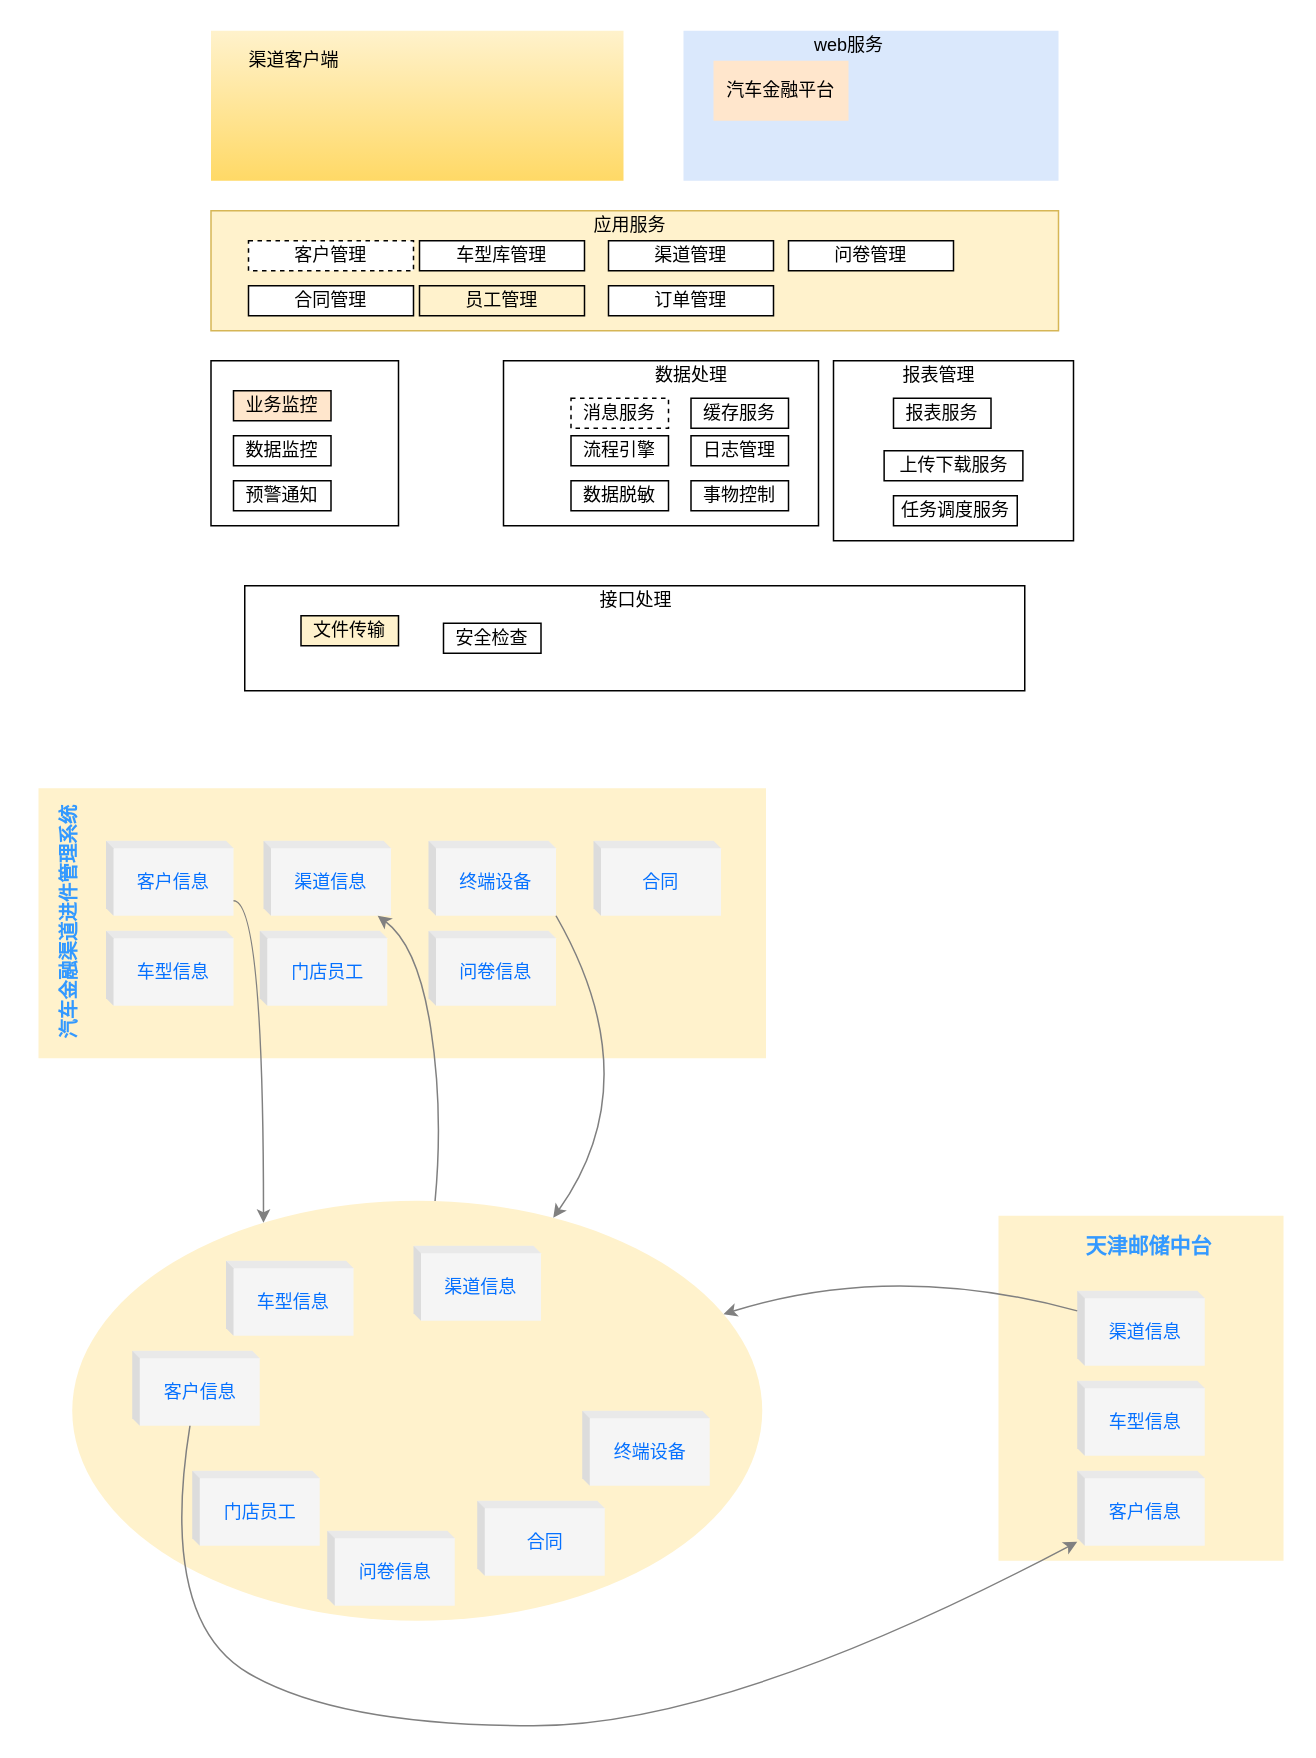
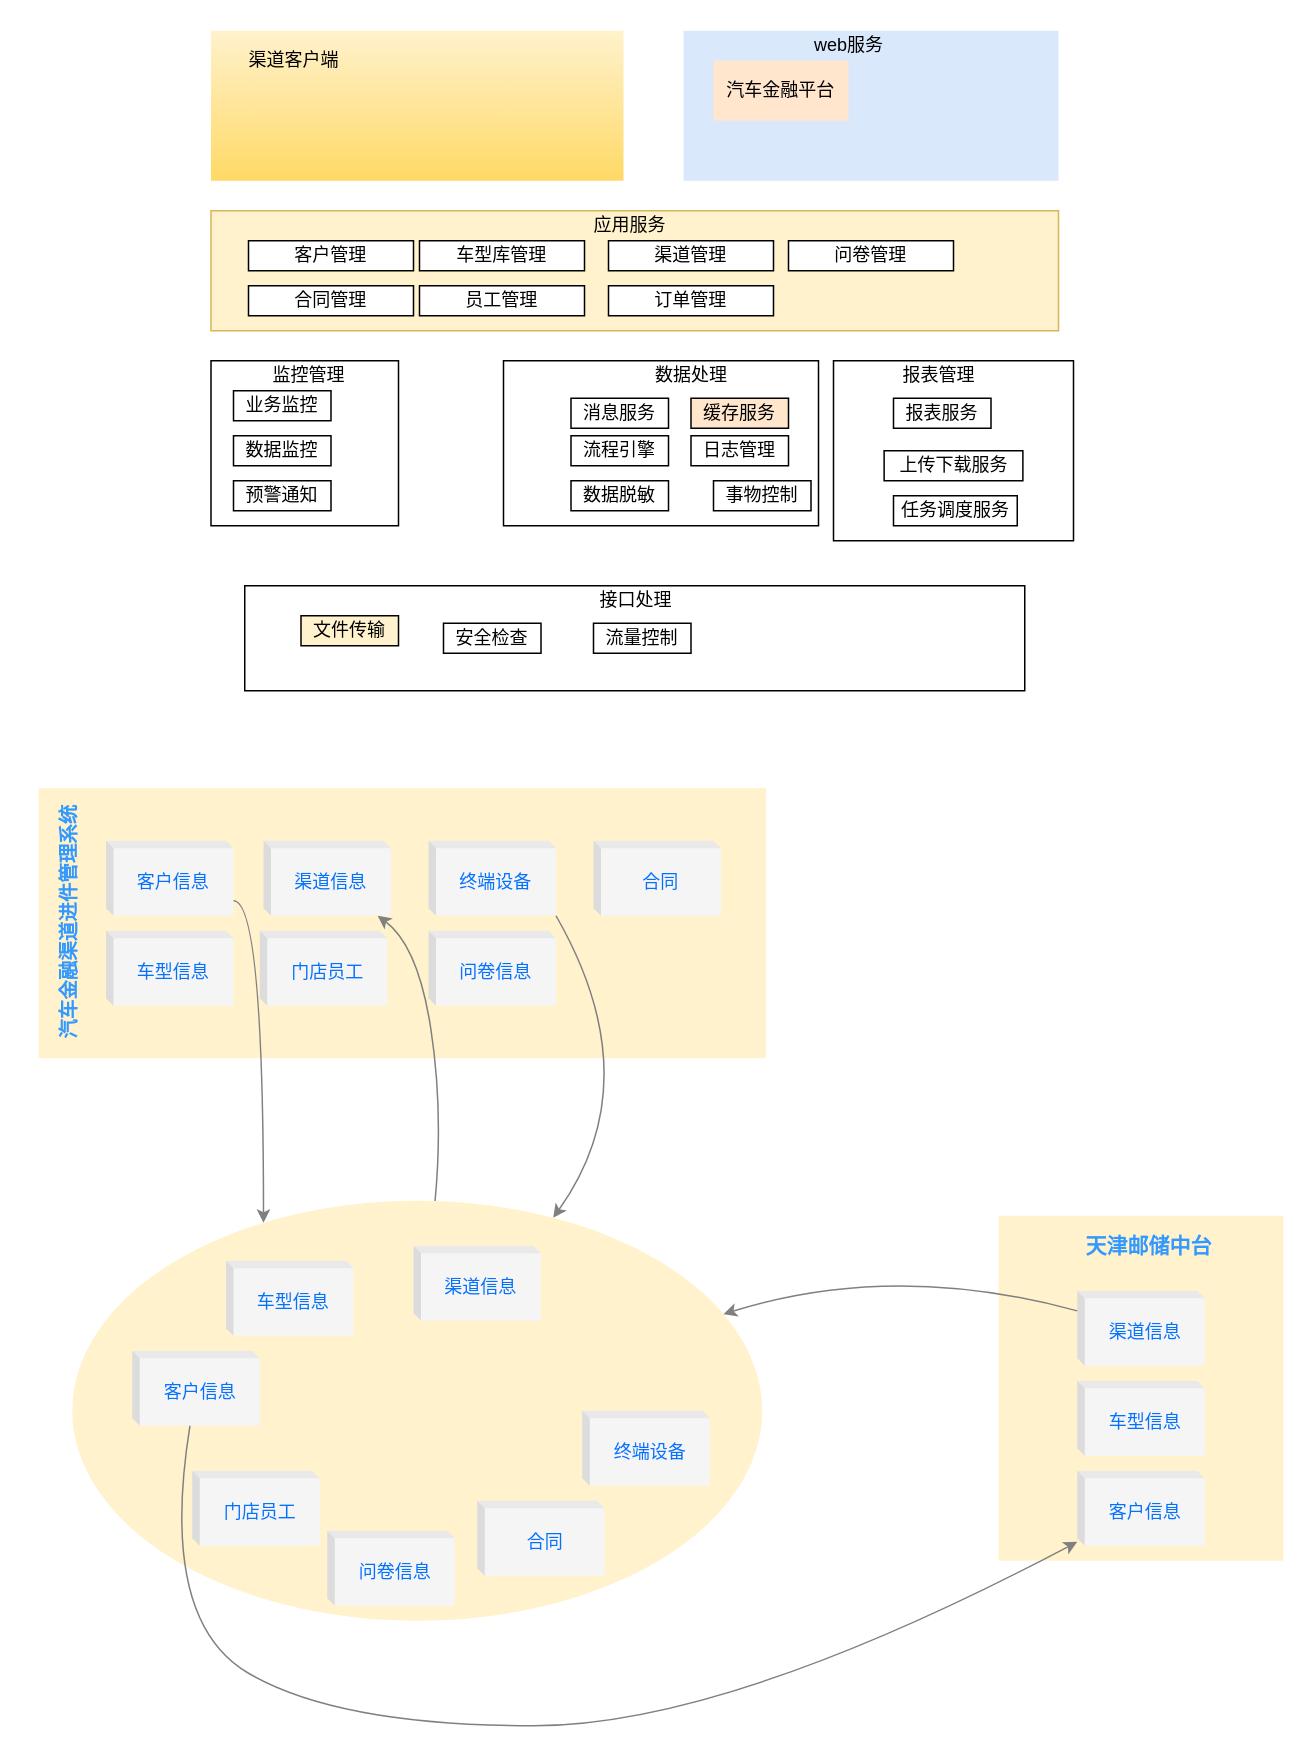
(331, 256) -> (331, 256)
(502, 301) -> (502, 301)
none -> (308, 376)
(282, 406) -> (282, 406)
(620, 413) -> (620, 413)
(740, 413) -> (740, 413)
(740, 496) -> (762, 496)
none -> (642, 638)
